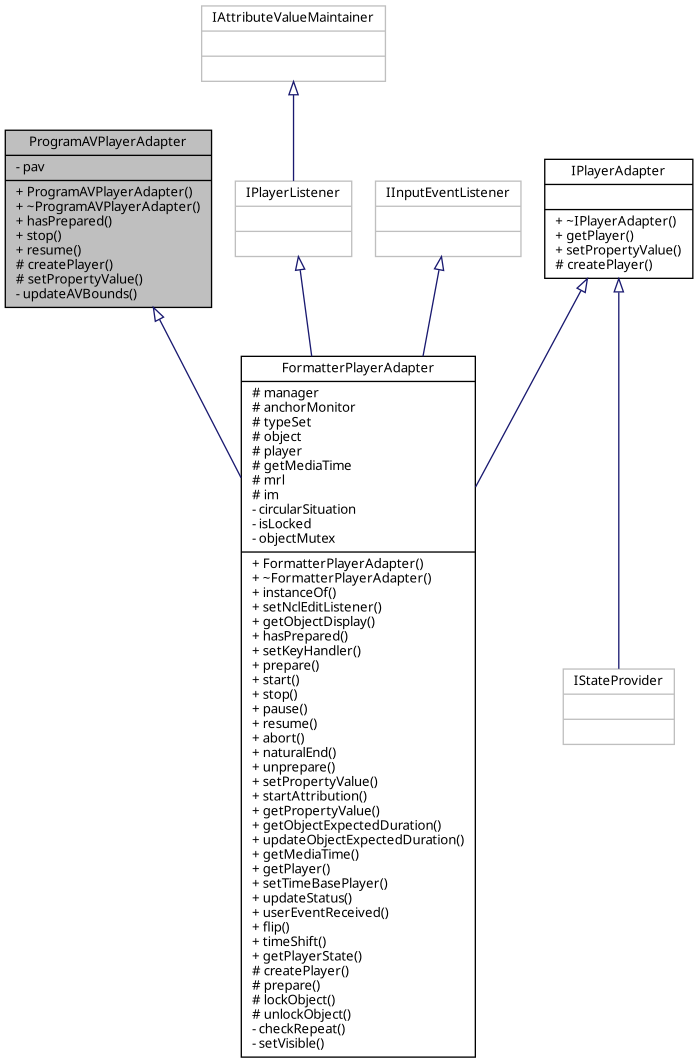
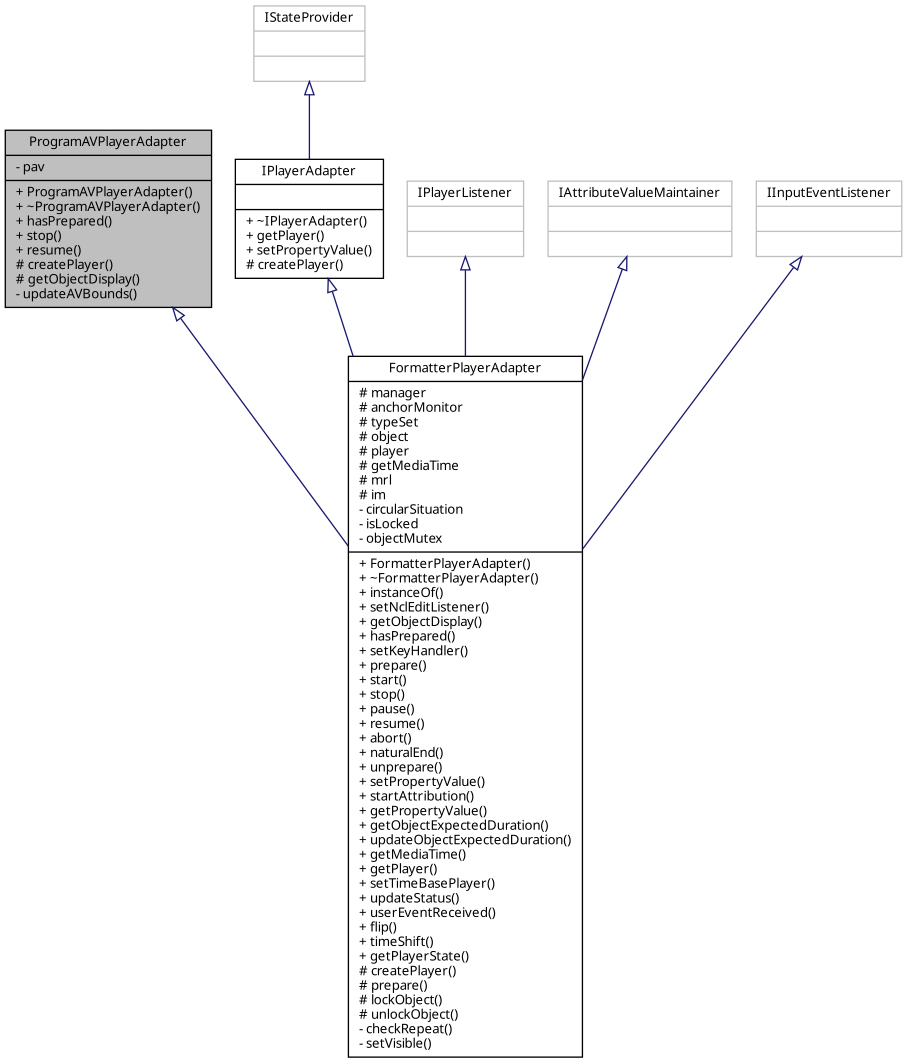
(294, 138) -> (602, 324)
(80, 280) -> (78, 280)
(619, 481) -> (309, 127)
